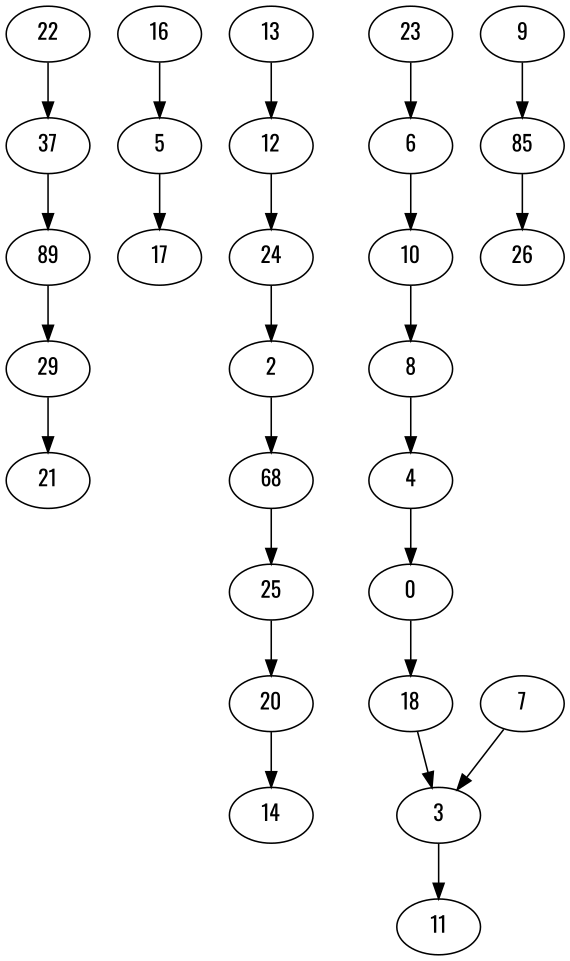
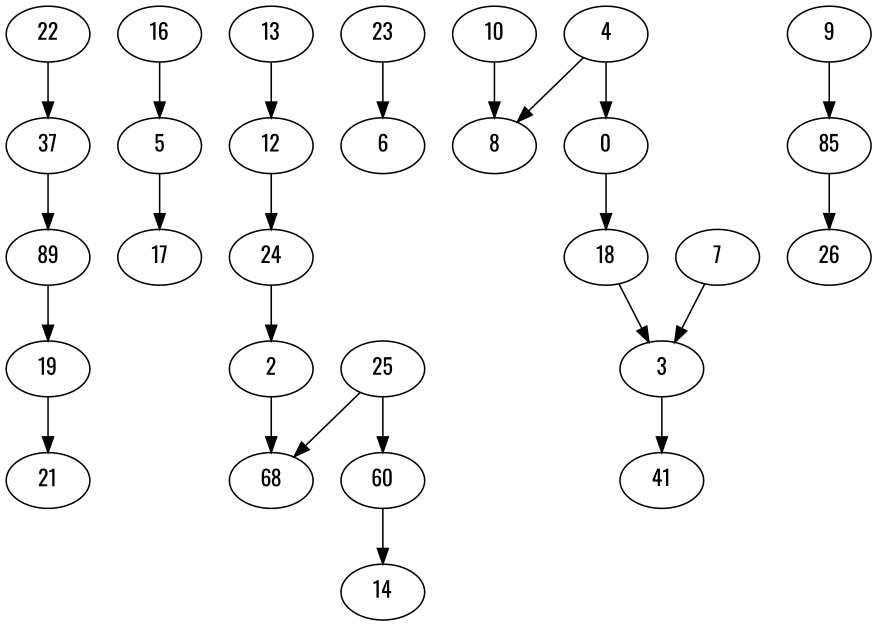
(411, 194) -> none
(48, 369) -> (48, 369)
(411, 417) -> (556, 84)
(271, 529) -> (333, 419)
(271, 704) -> (383, 480)
(439, 927) -> (662, 480)
